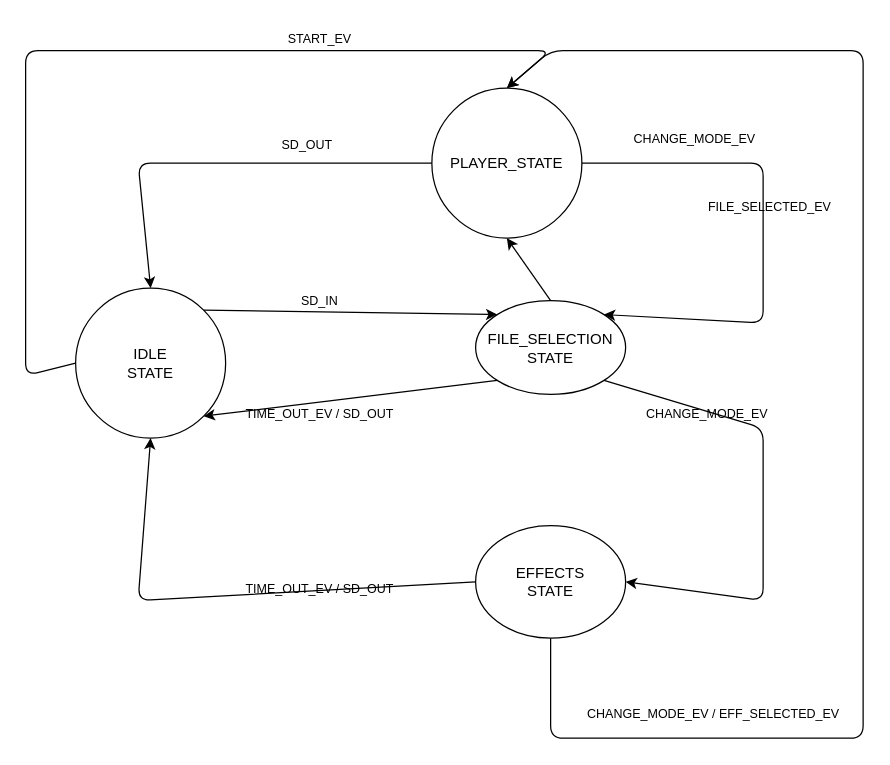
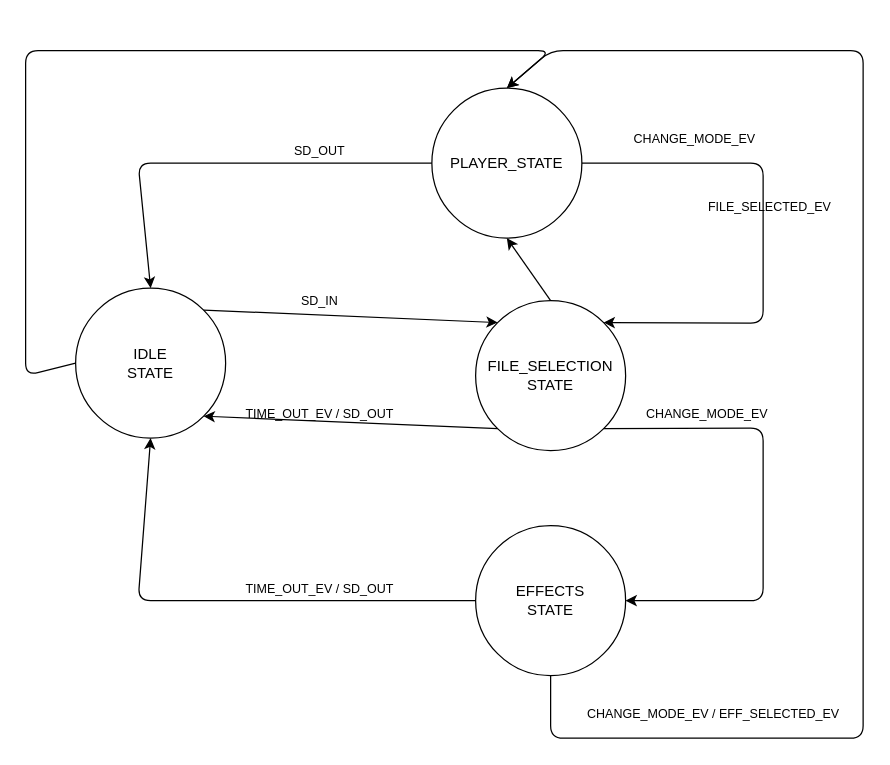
(319, 38) -> none
(307, 144) -> (319, 151)
(551, 348) -> (551, 376)
(551, 582) -> (551, 601)
